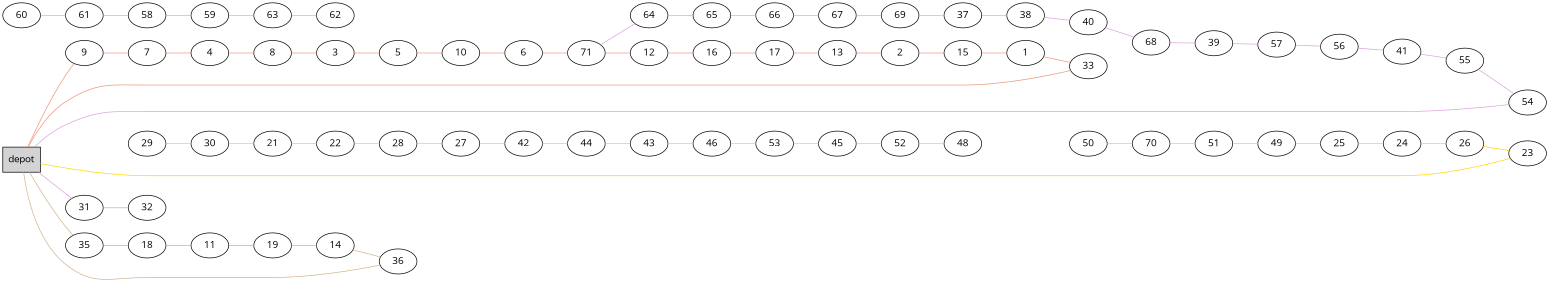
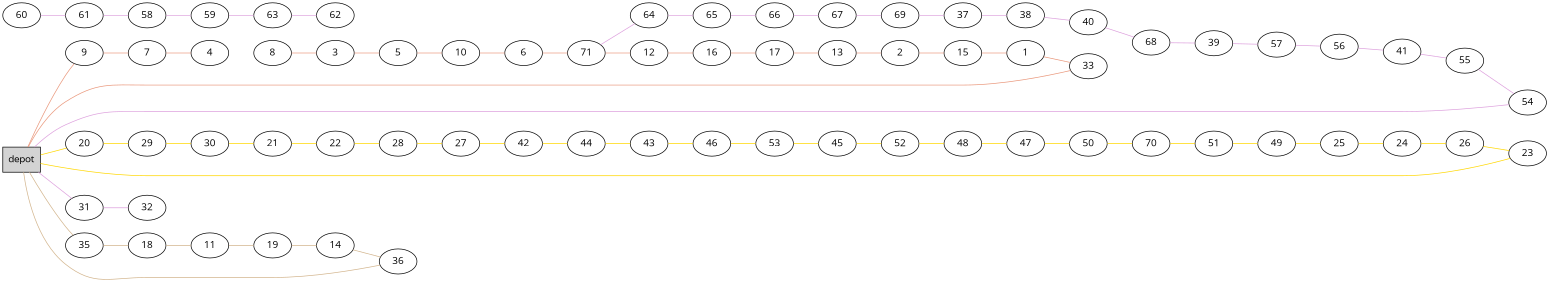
(241, 53) -> none
none -> (84, 144)
none -> (1026, 144)
